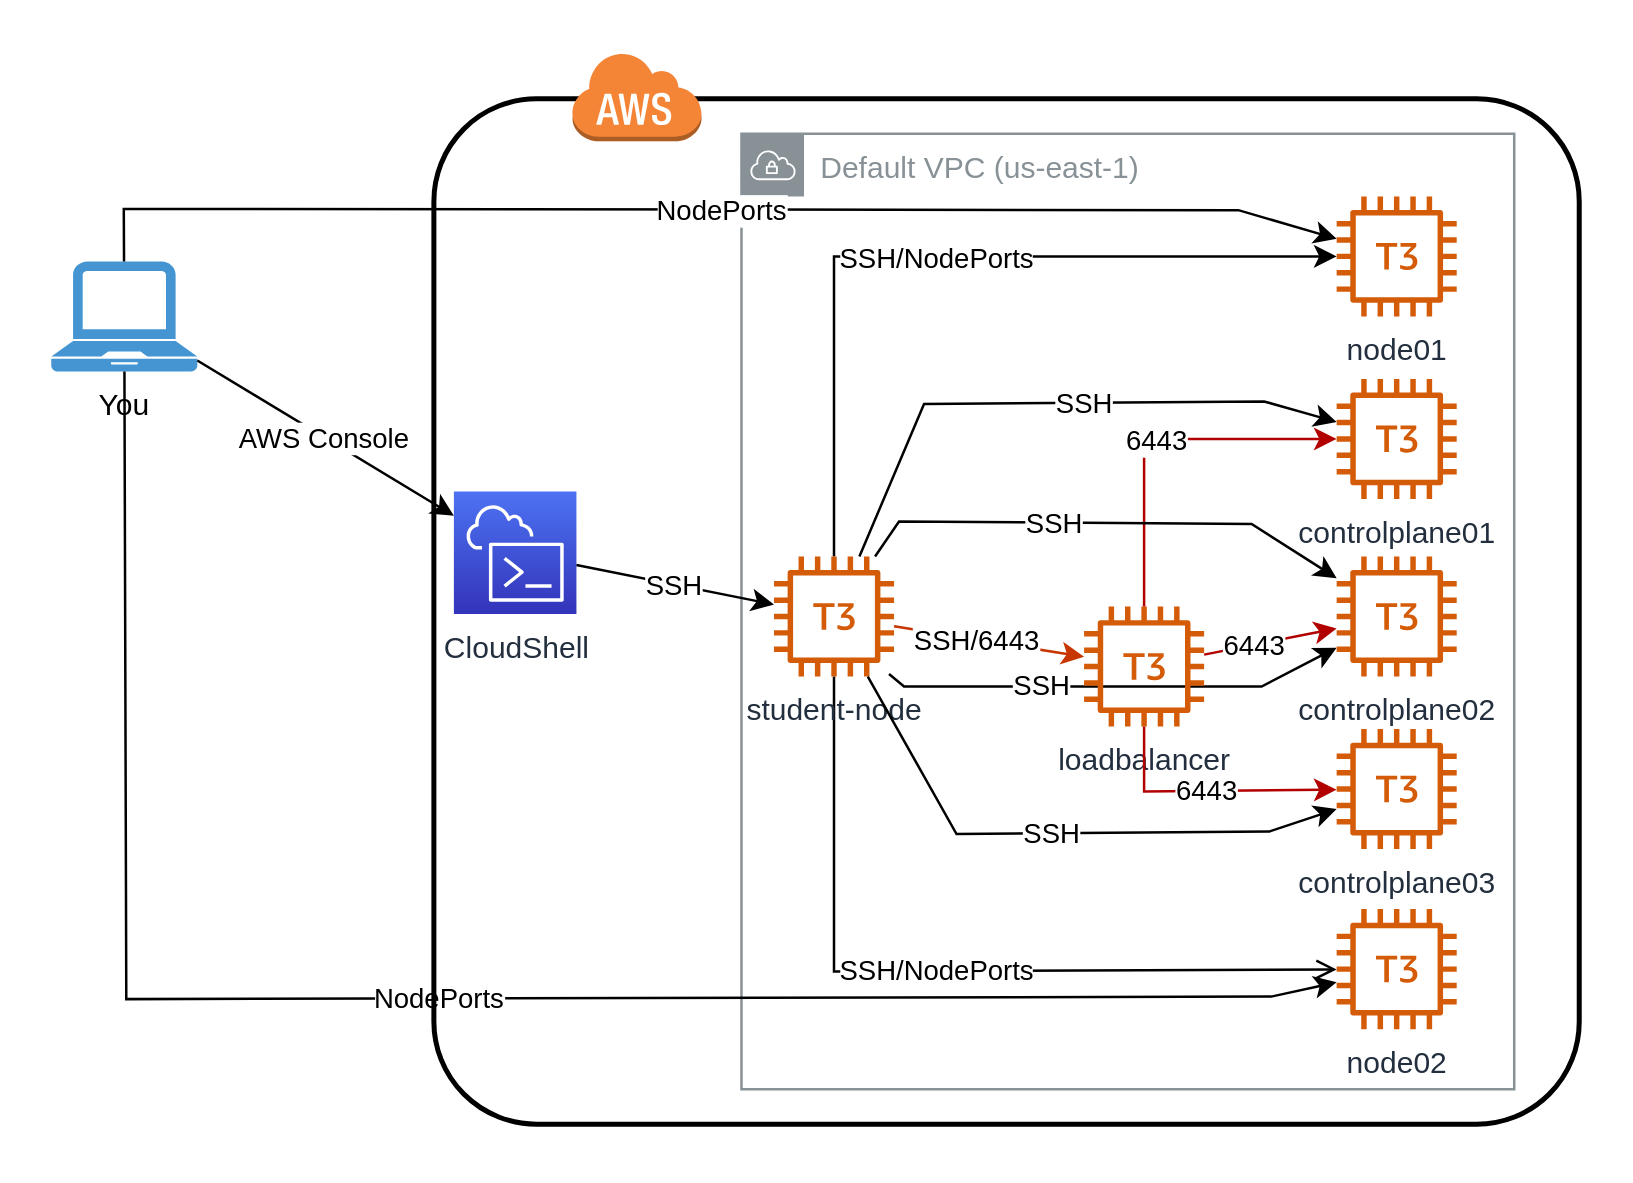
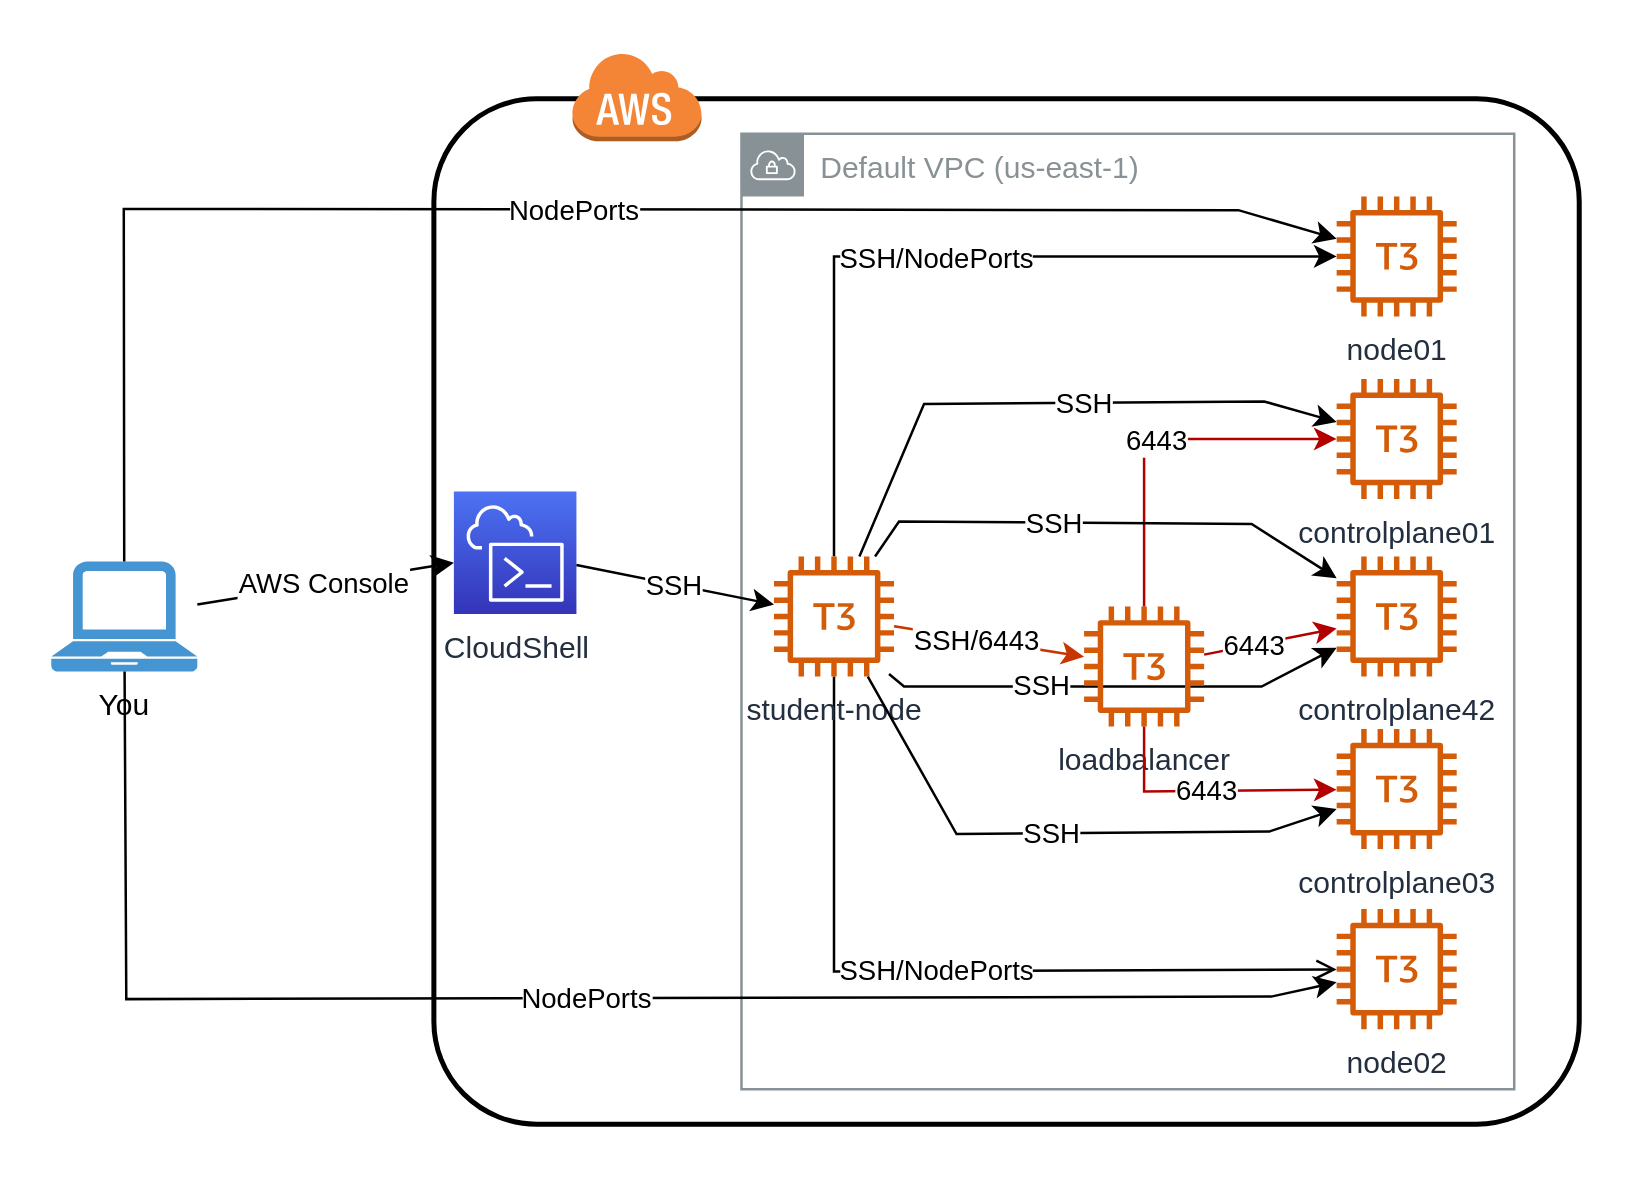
(124, 316) -> (124, 616)
(1398, 712) -> (1398, 712)
